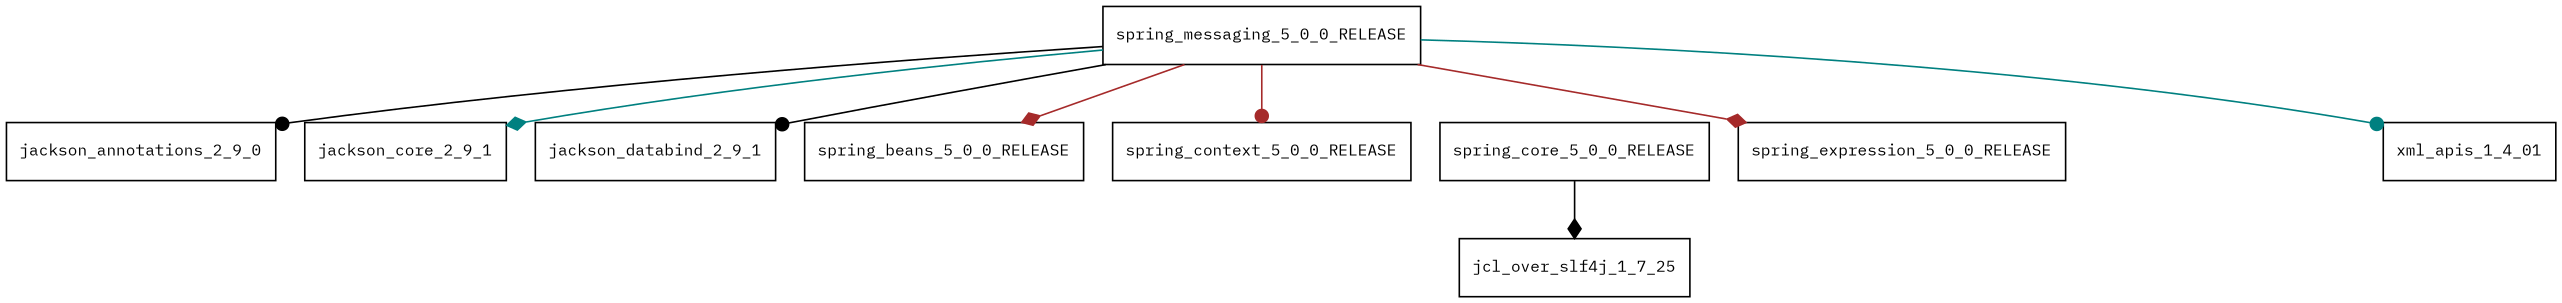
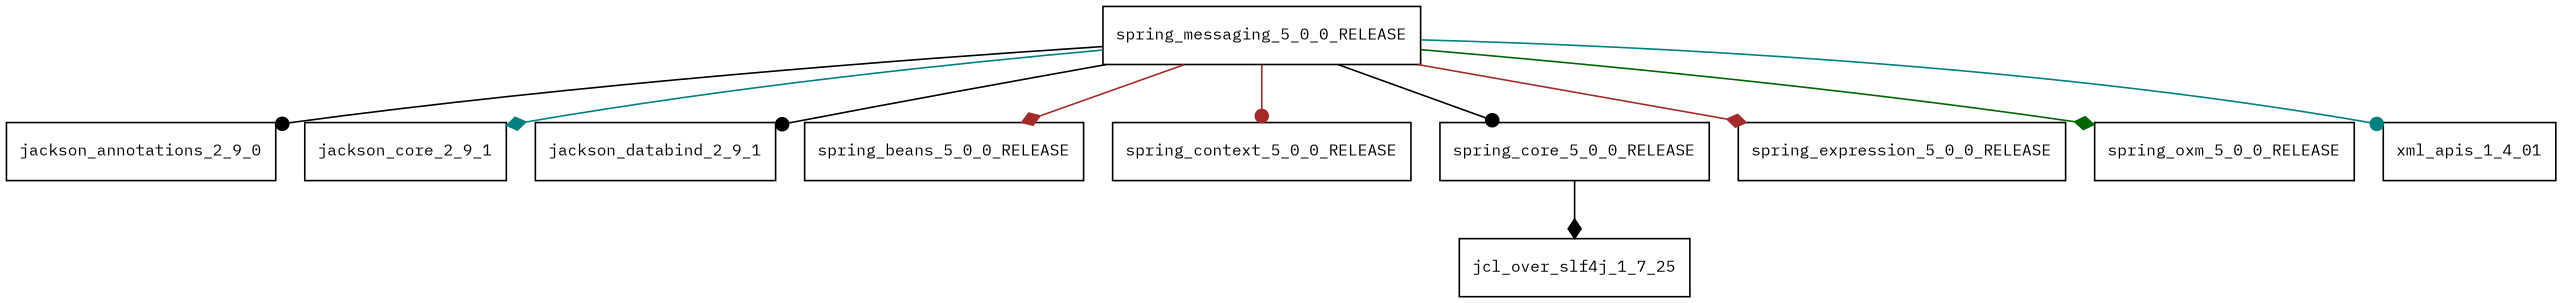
none -> (1412, 91)
none -> (2224, 152)
